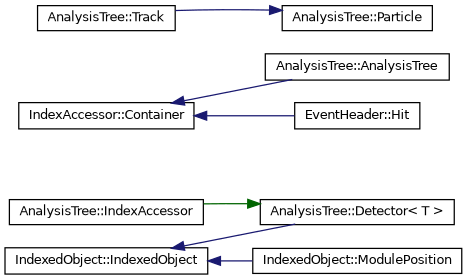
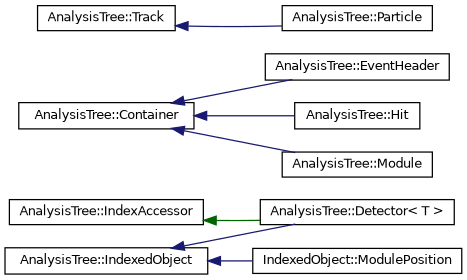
(223, 10) -> (235, 27)
(357, 67) -> (357, 67)
(106, 116) -> (106, 116)
(357, 116) -> (357, 116)
none -> (357, 165)
(226, 204) -> (238, 221)
(106, 261) -> (106, 261)
